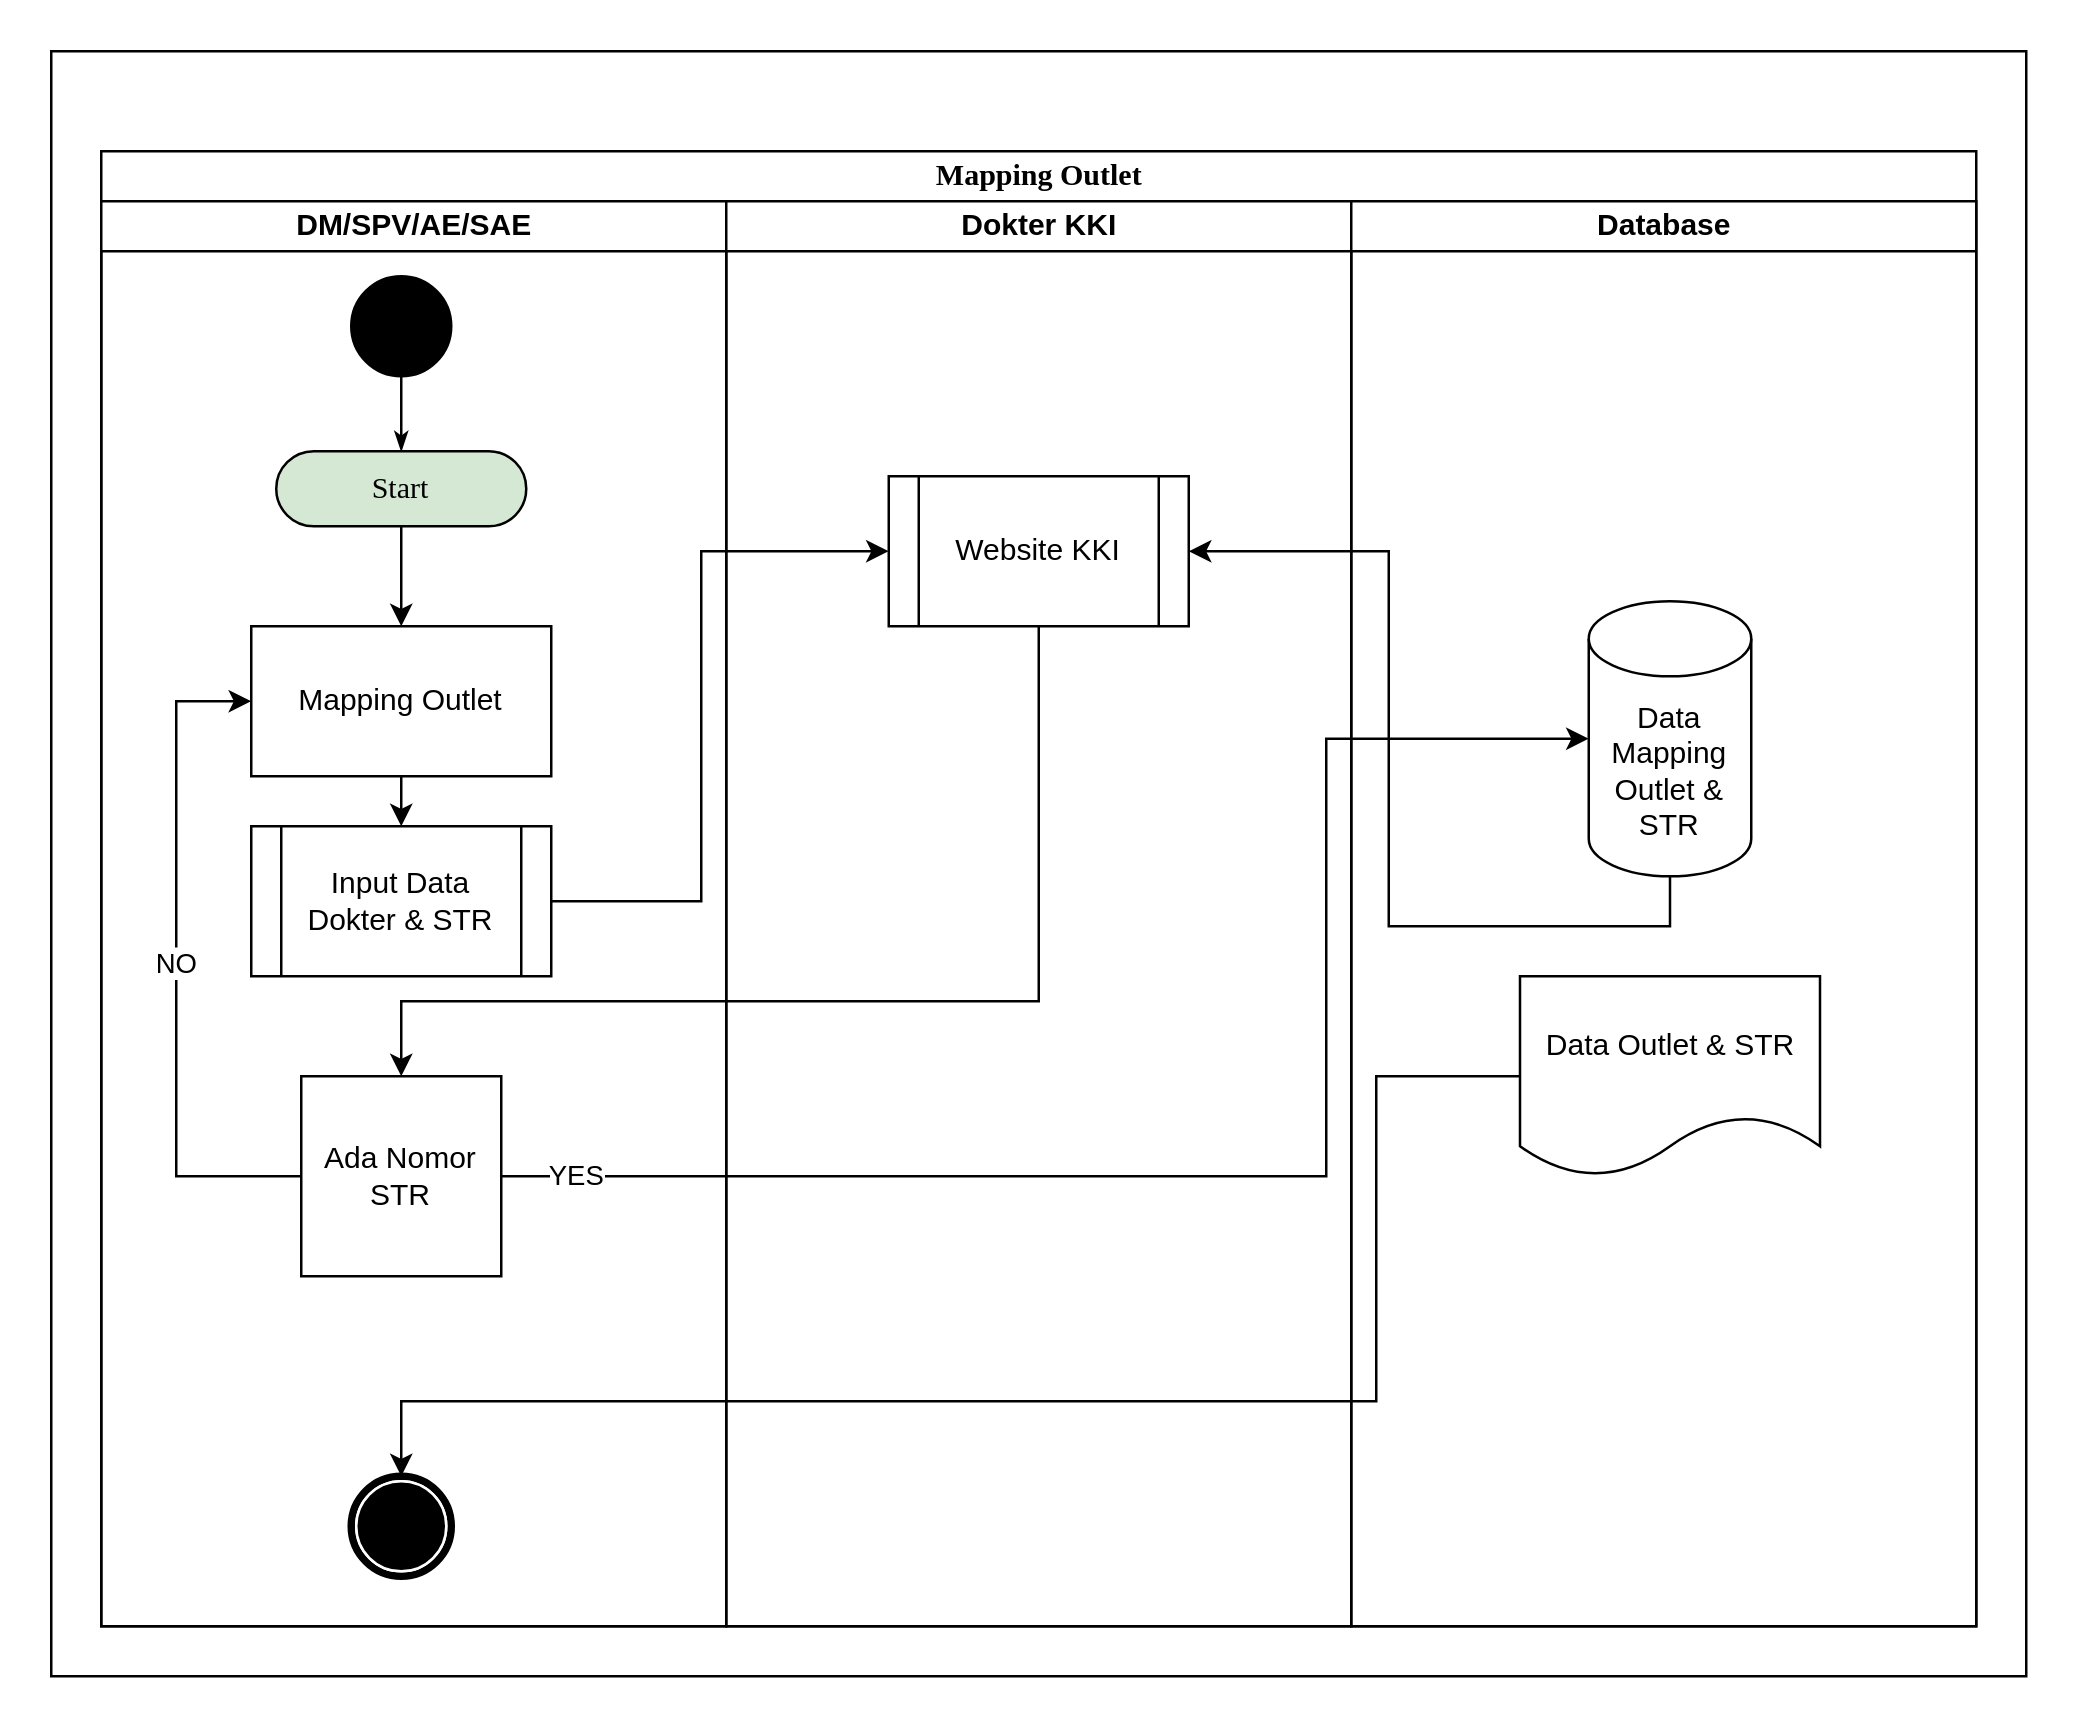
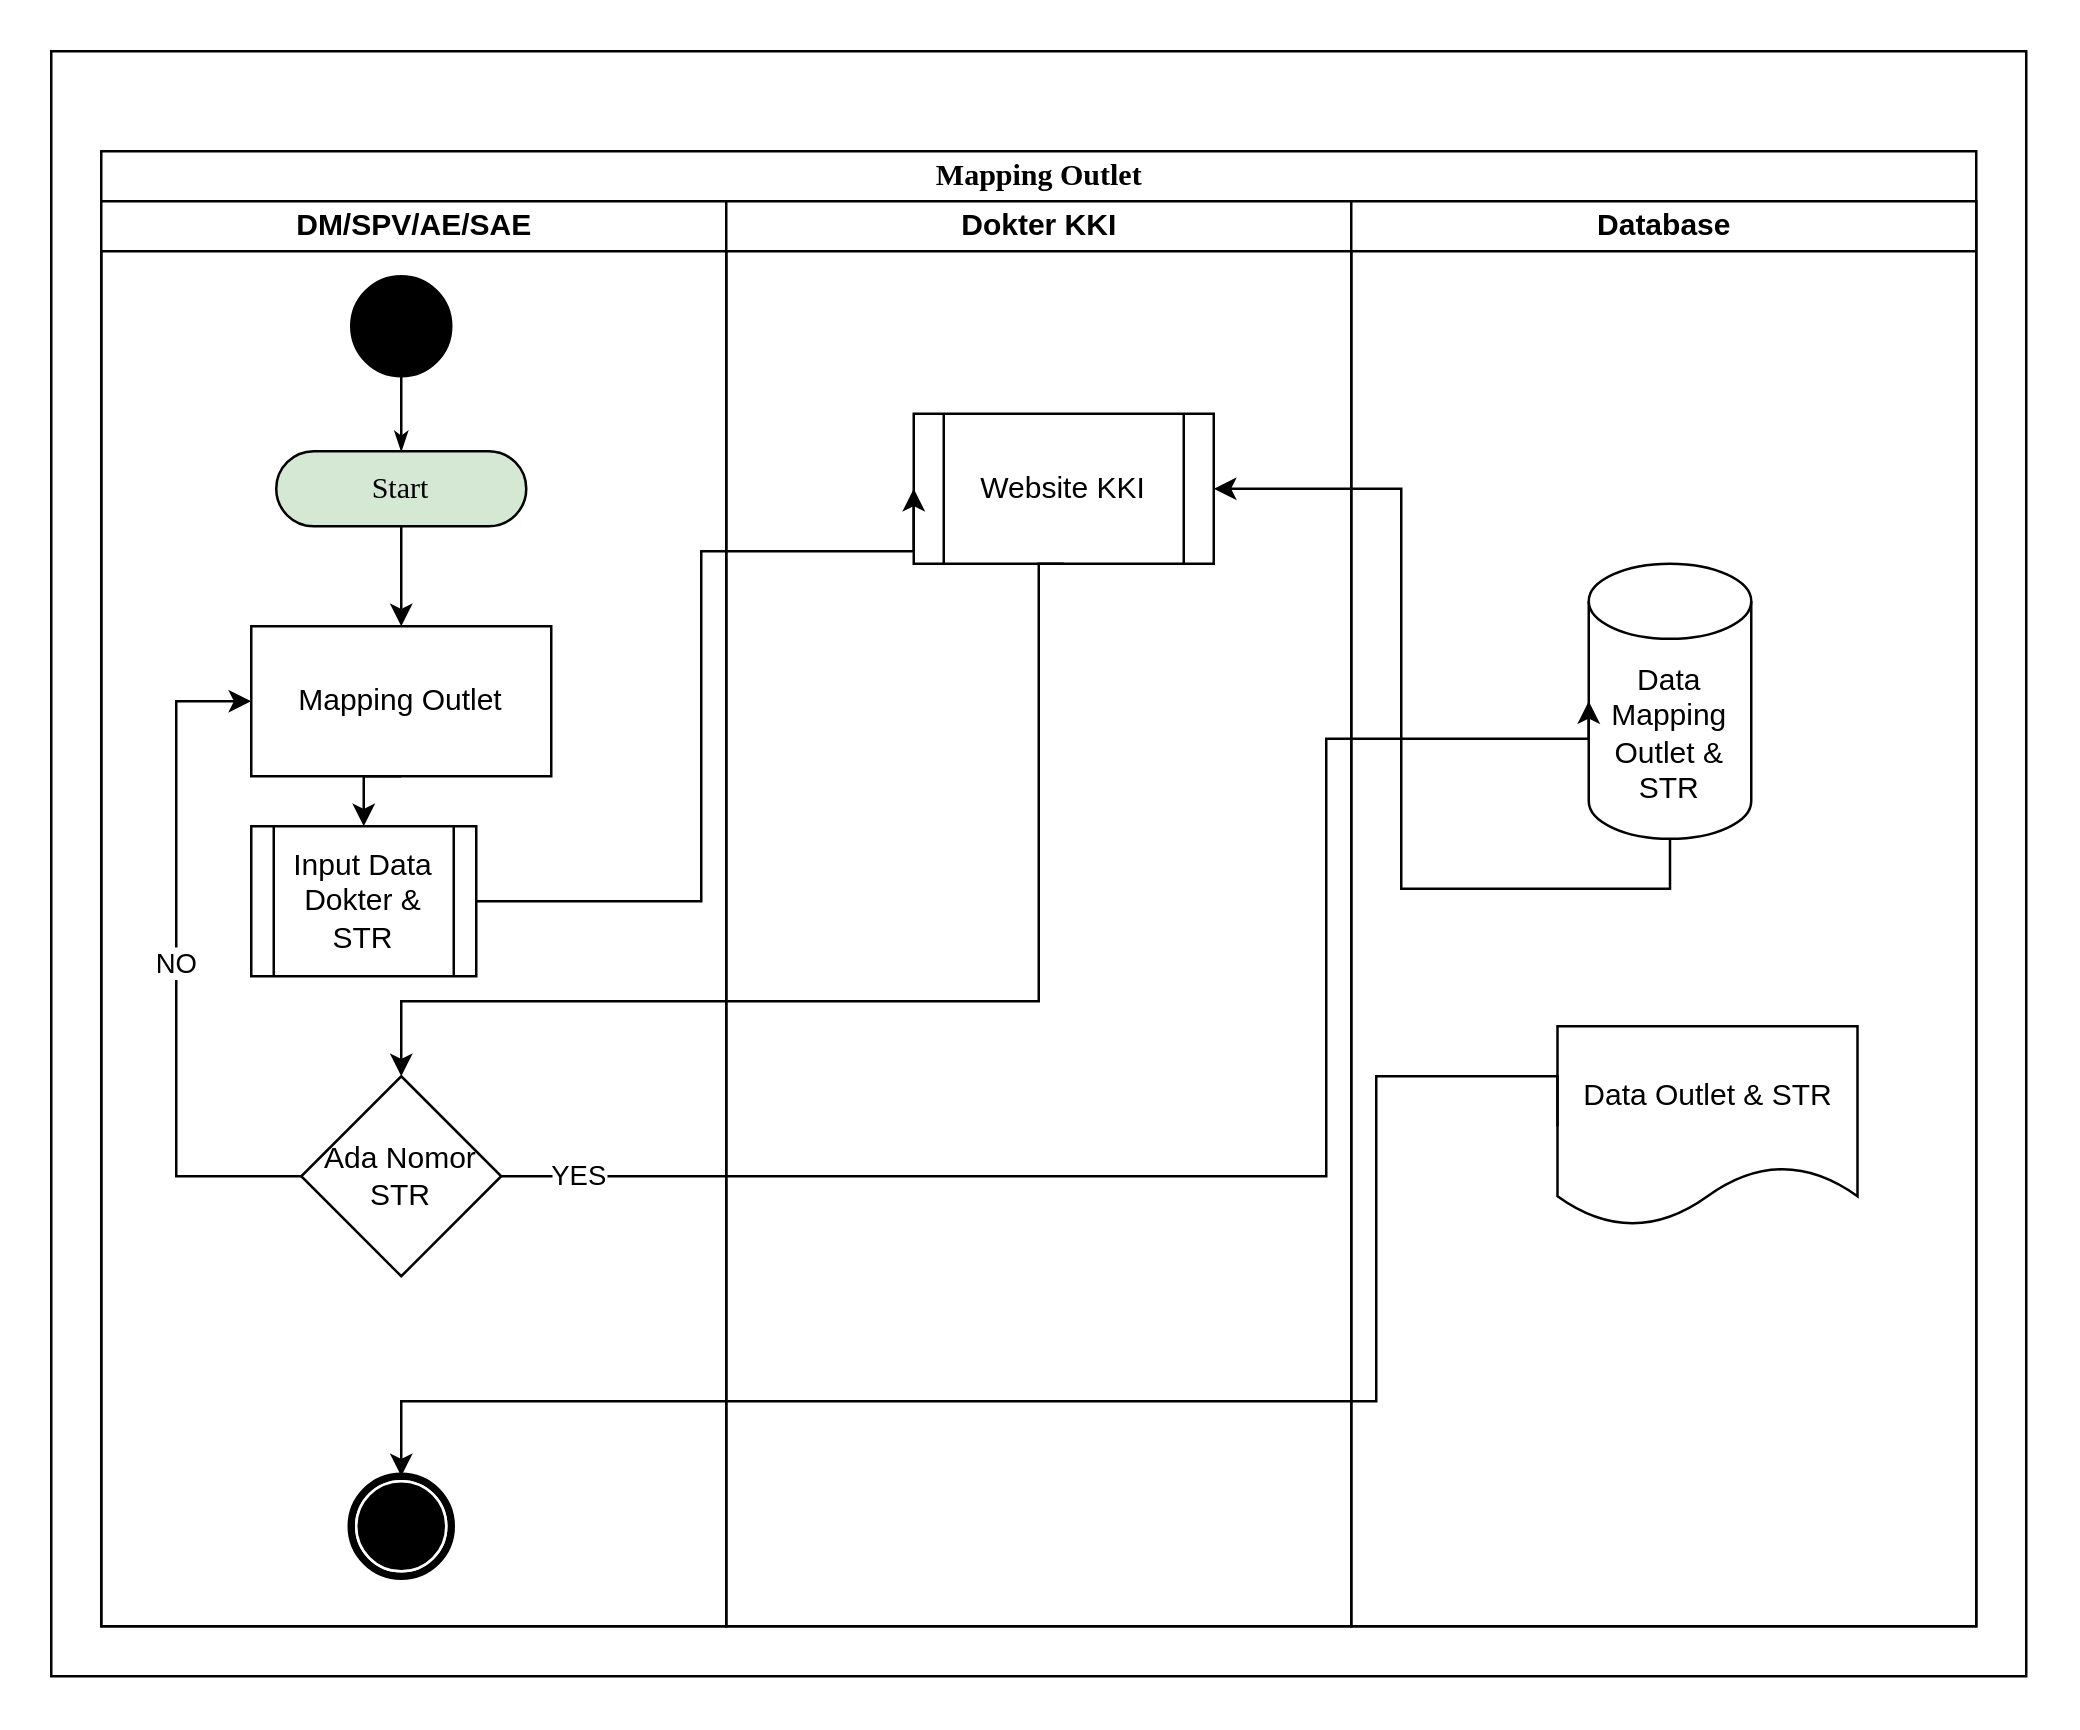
(1039, 551) -> (1064, 489)
(1670, 739) -> (1670, 701)
(401, 901) -> (364, 901)
(1670, 1076) -> (1708, 1126)
(401, 1176) -> (401, 1176)
